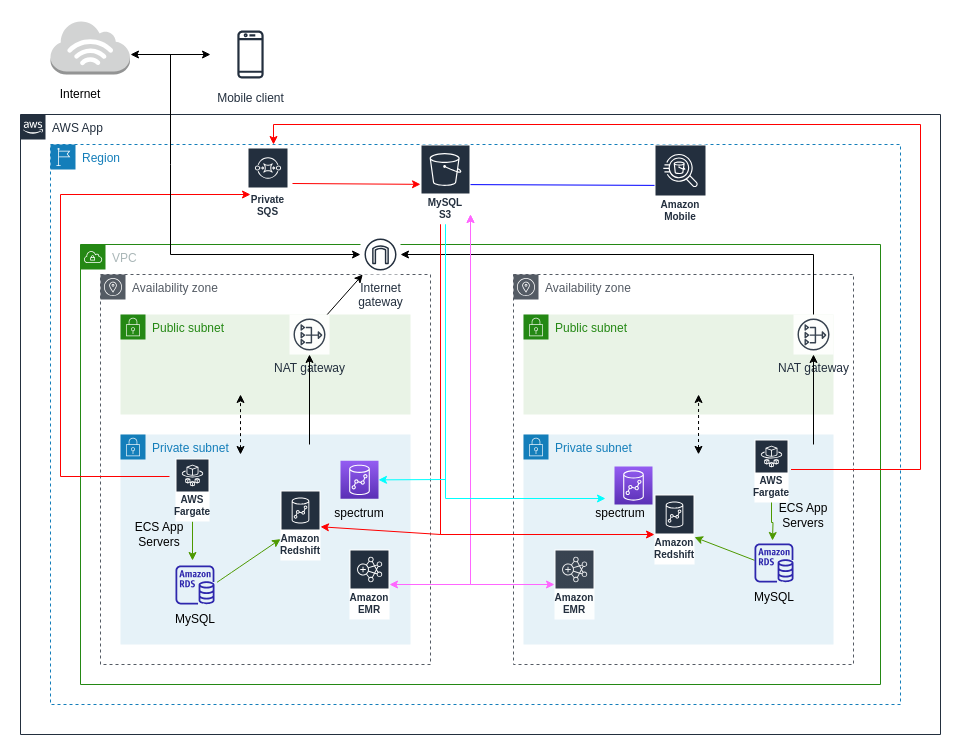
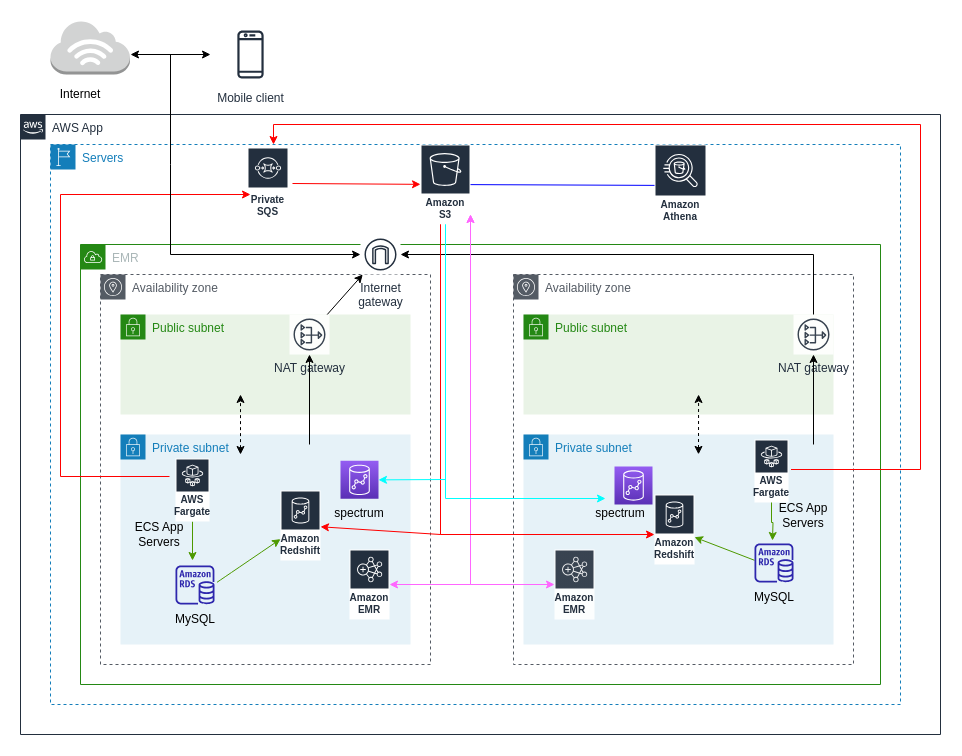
(101, 159) -> (106, 159)
(681, 211) -> (681, 211)
(446, 215) -> (446, 209)
(123, 259) -> (123, 259)
